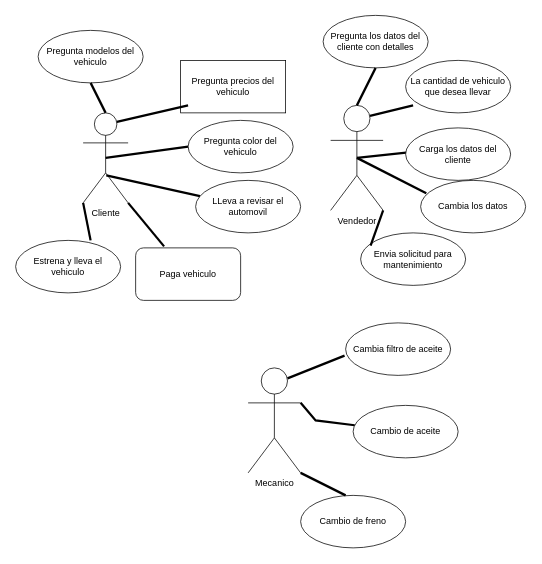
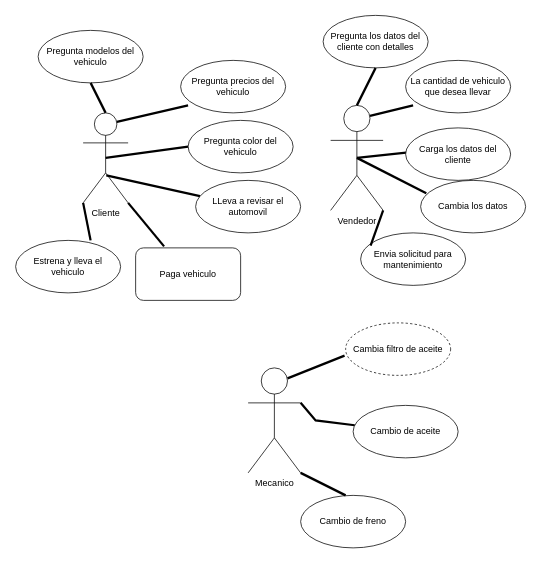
(233, 87) -> (233, 87)
(398, 349) -> (398, 349)
